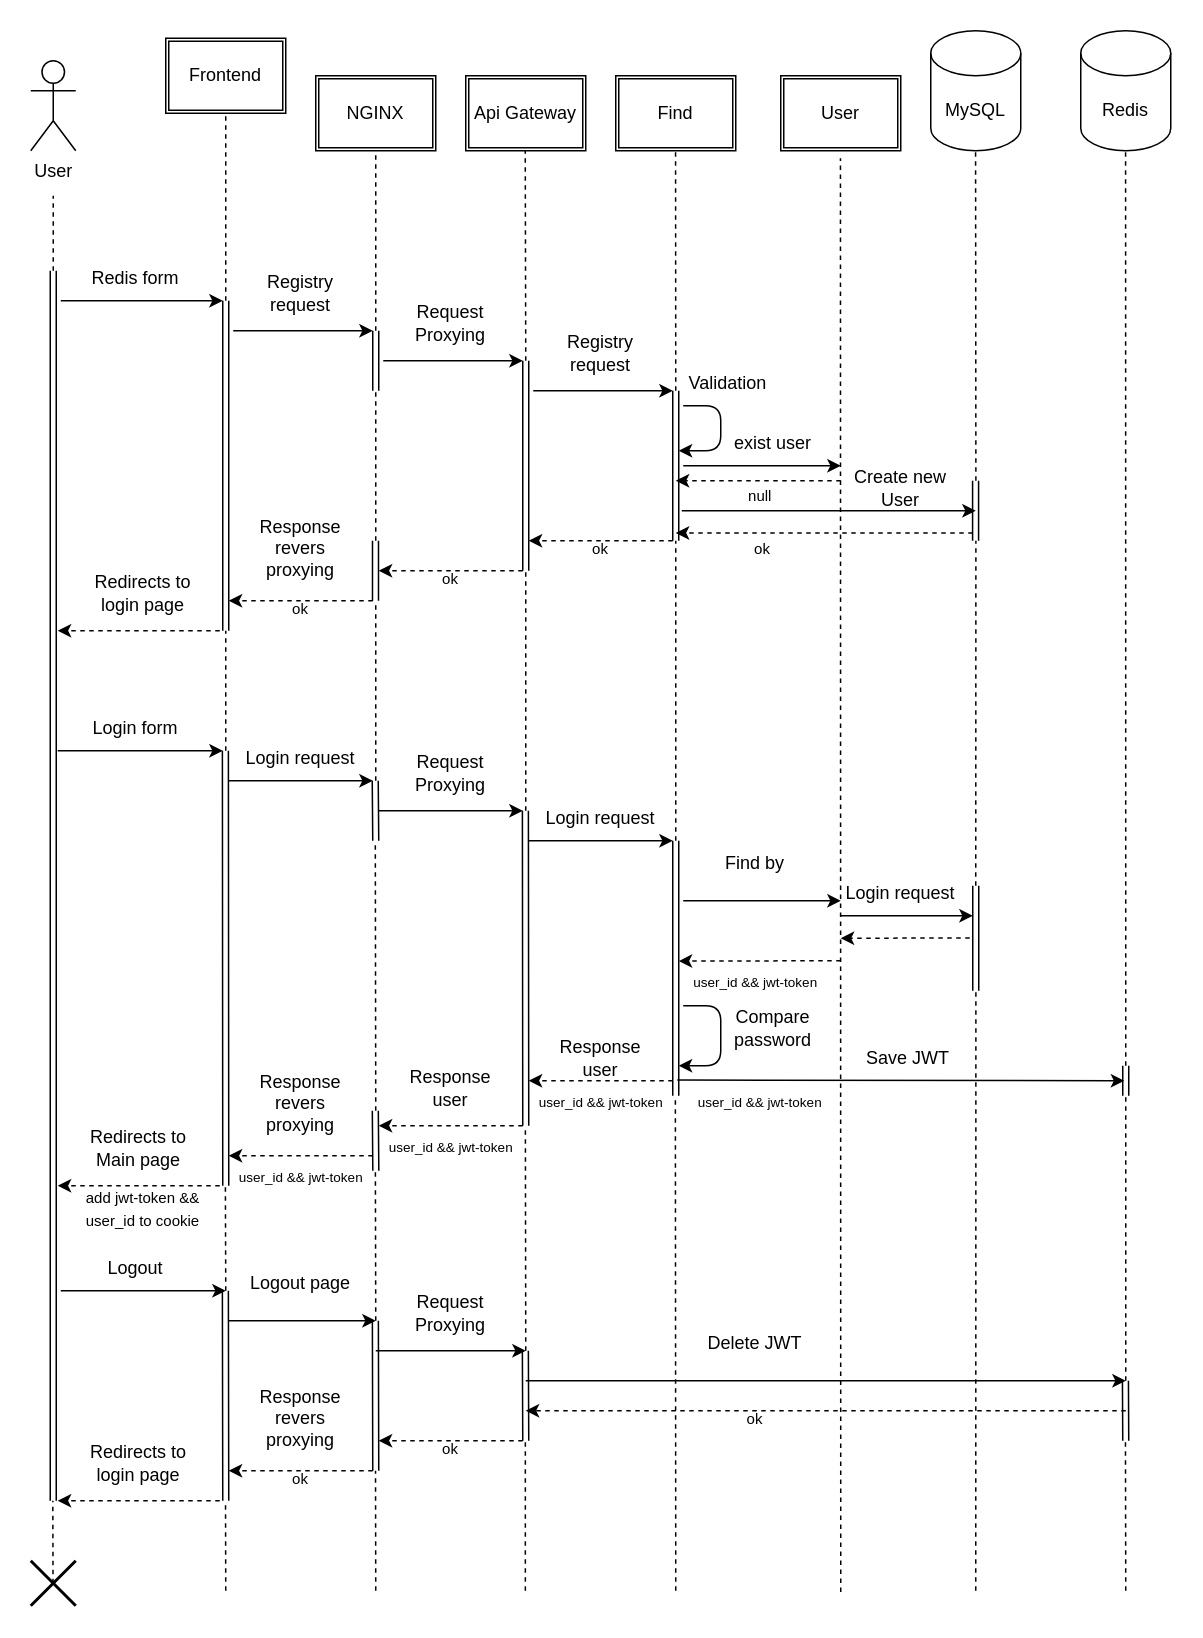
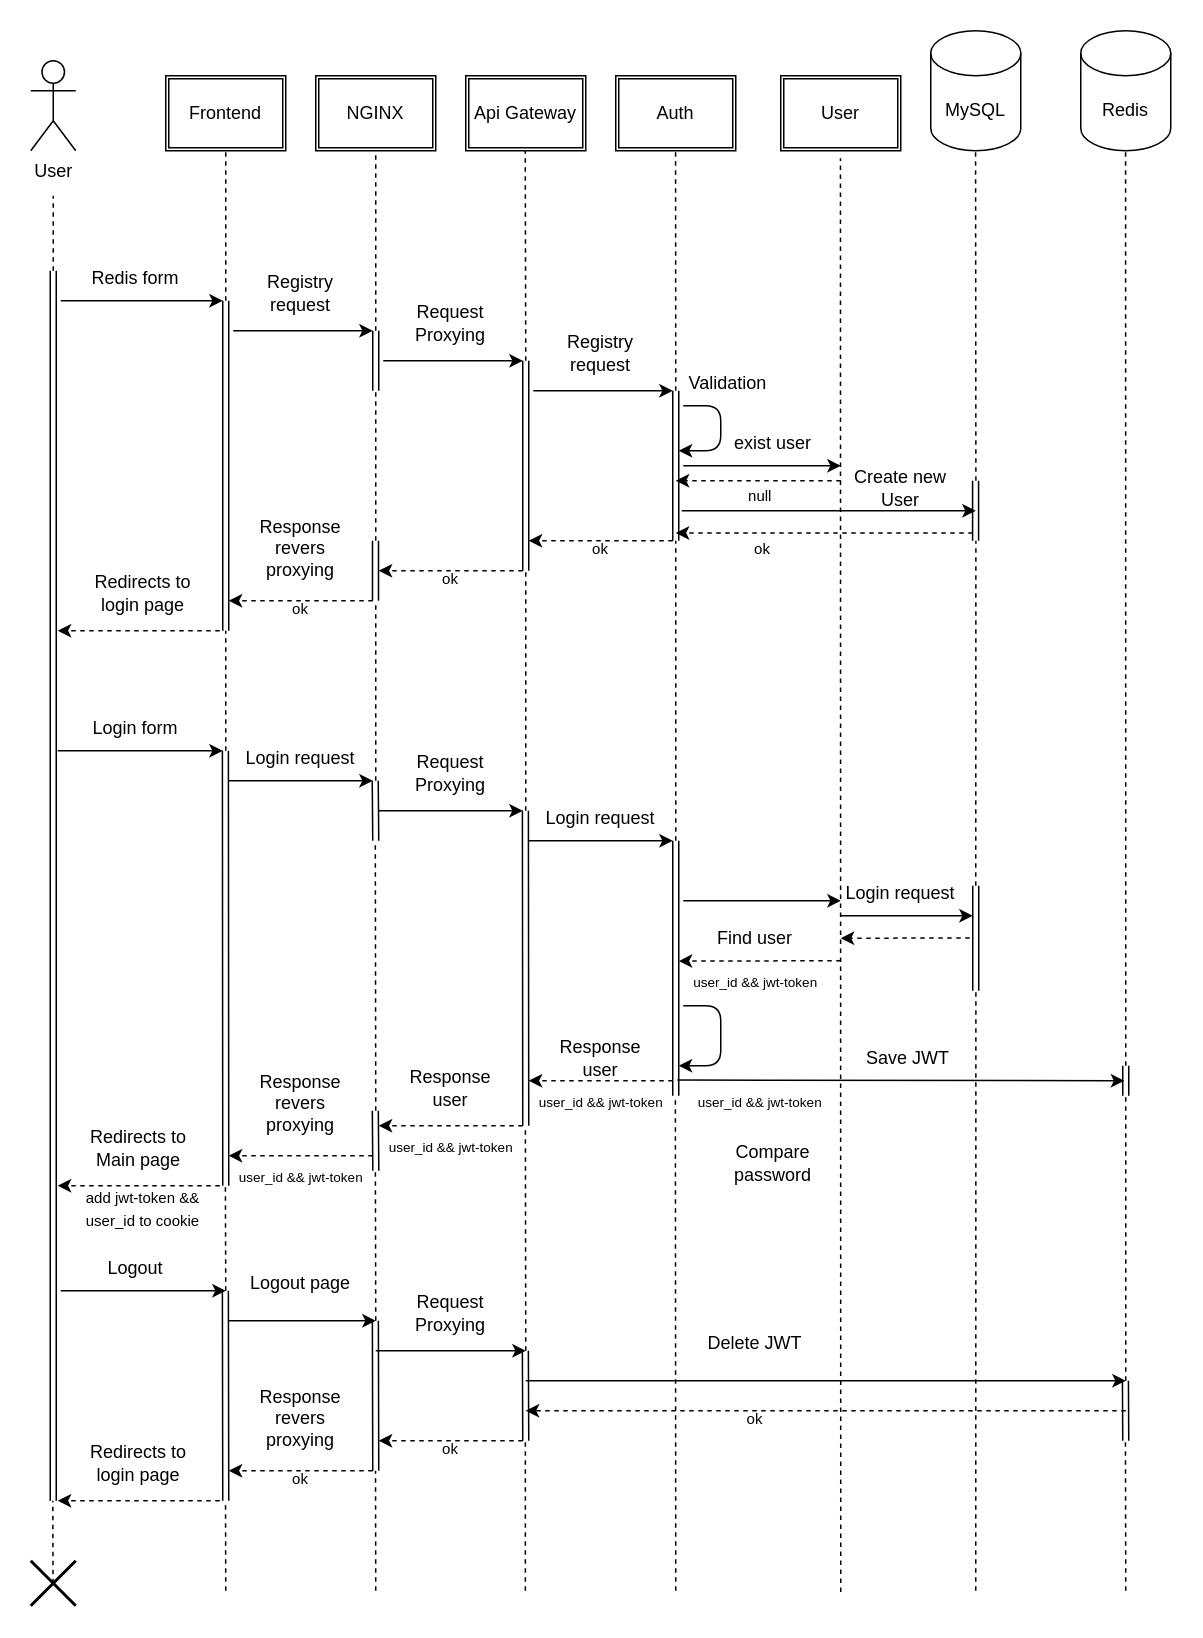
(226, 76) -> (226, 113)
(676, 113) -> (676, 113)
(755, 863) -> none
none -> (755, 938)
(773, 1028) -> (773, 1163)
